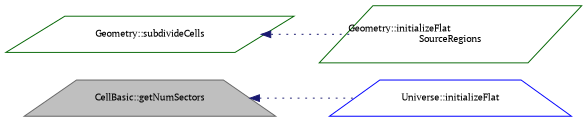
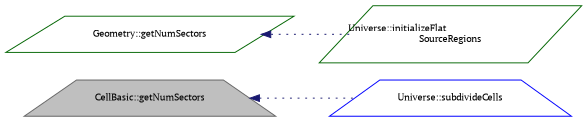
(150, 34) -> (150, 34)
(450, 34) -> (450, 34)
(450, 98) -> (450, 98)
